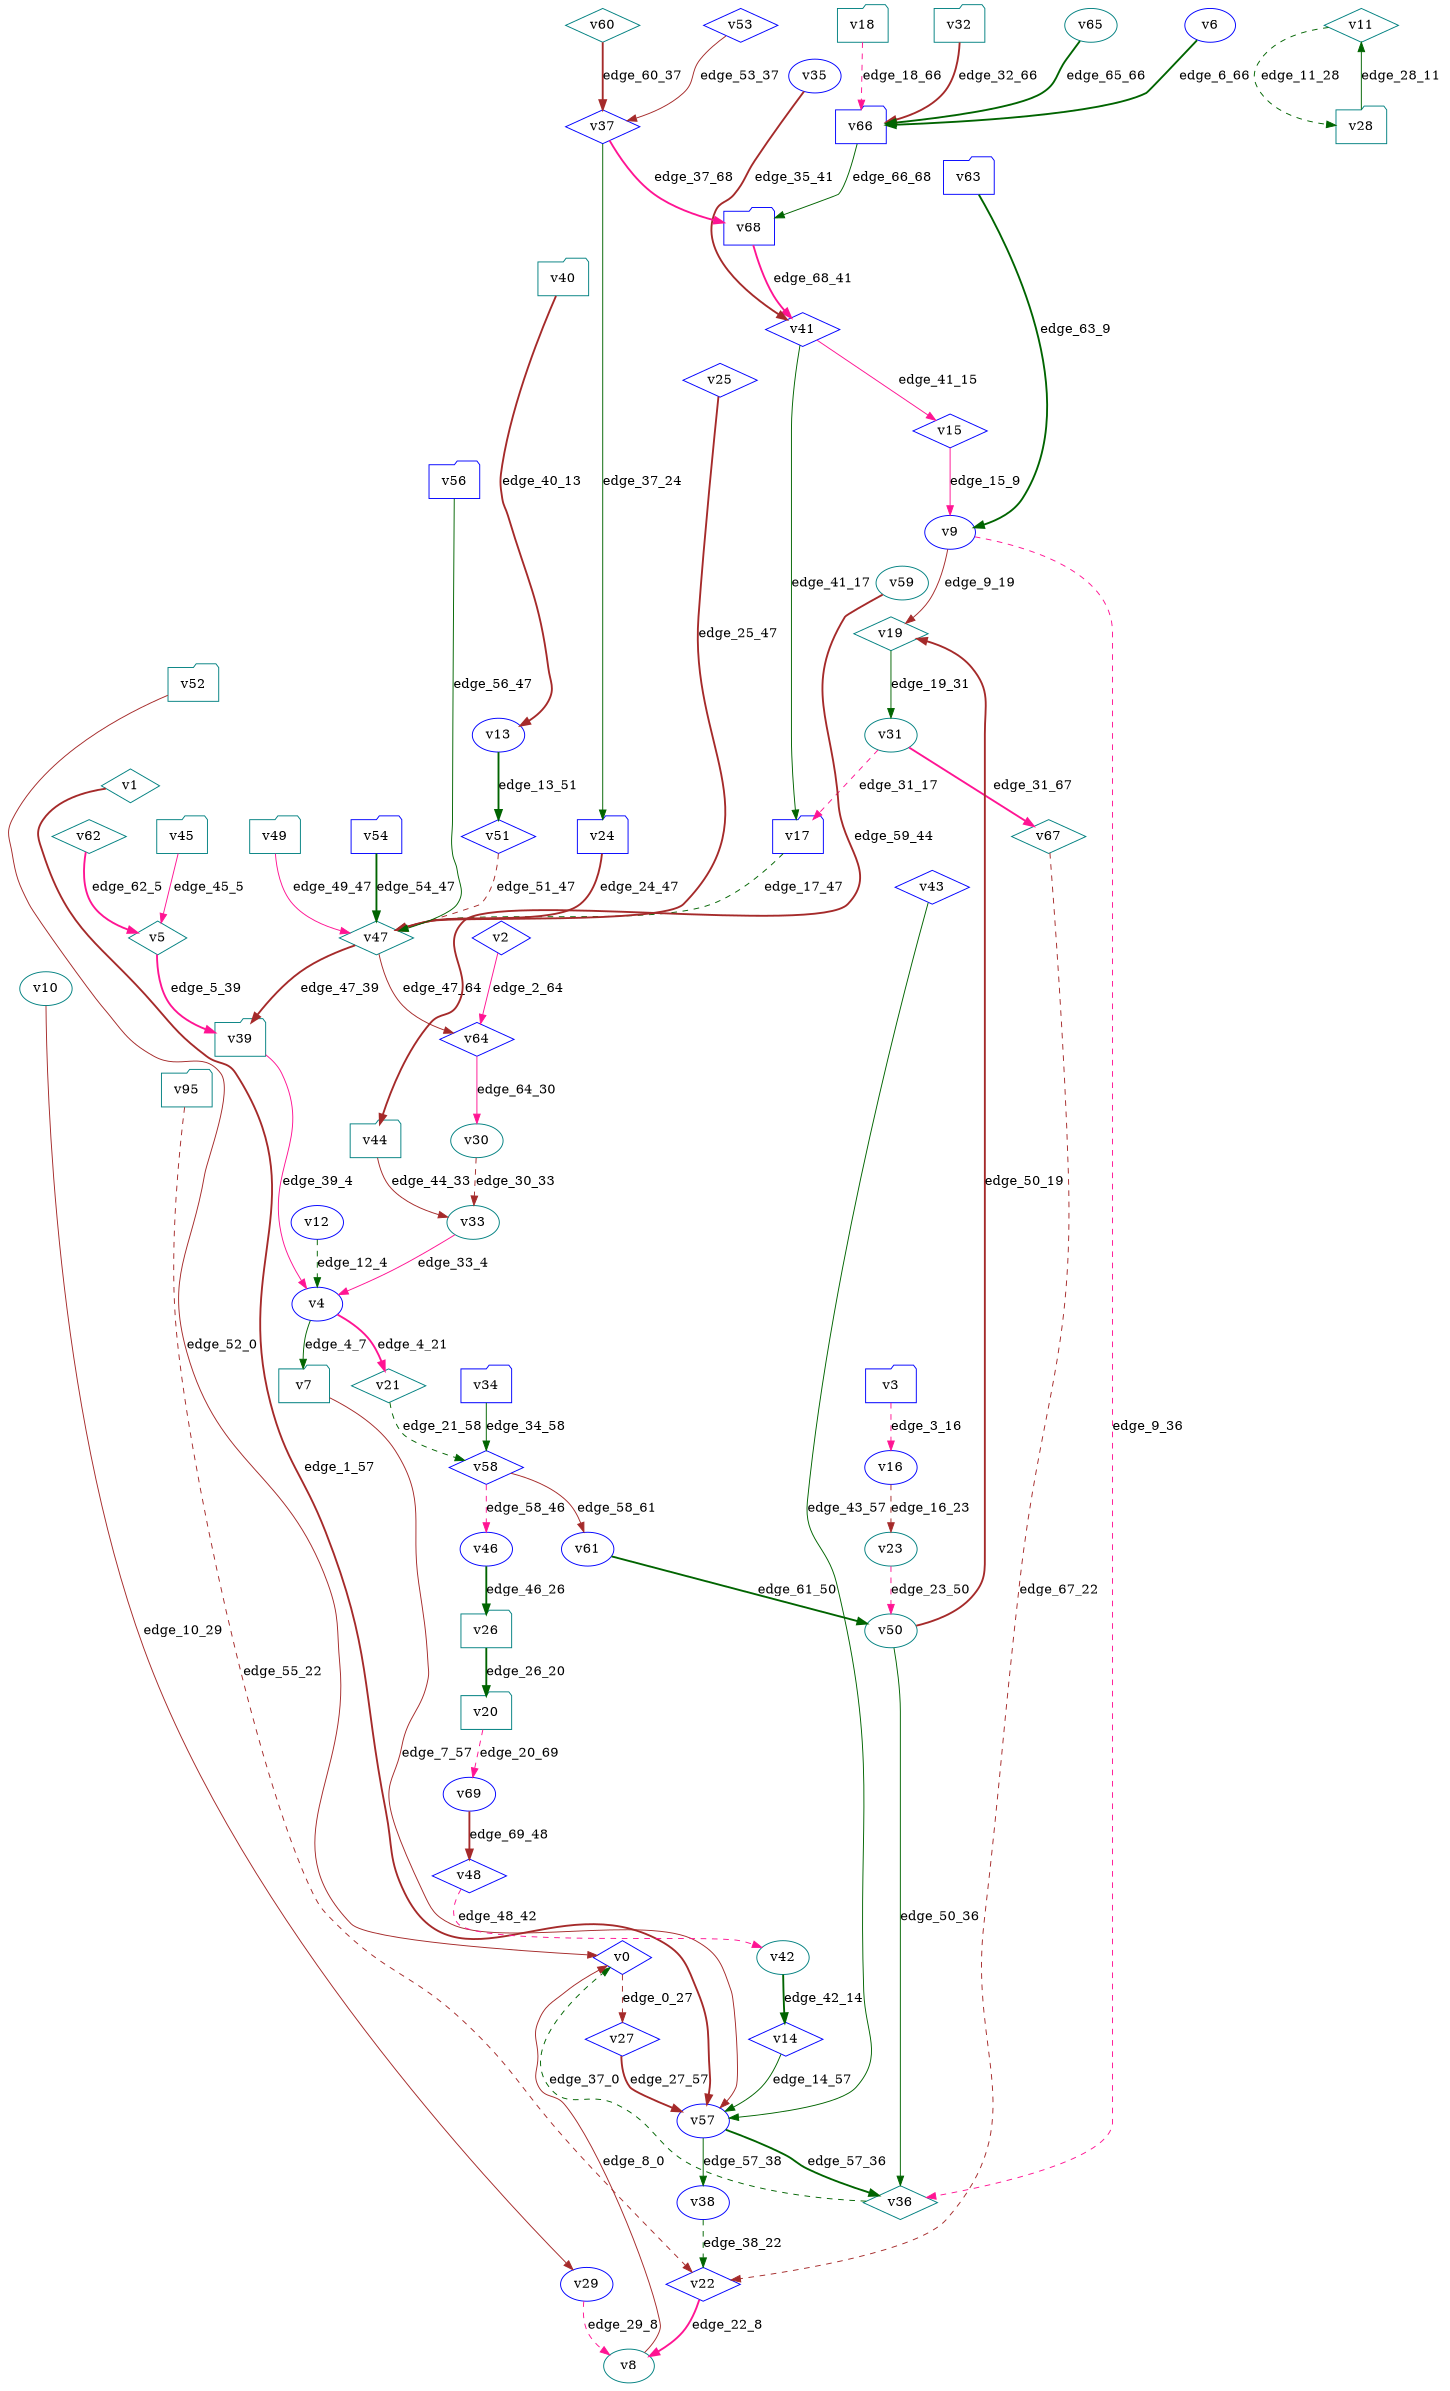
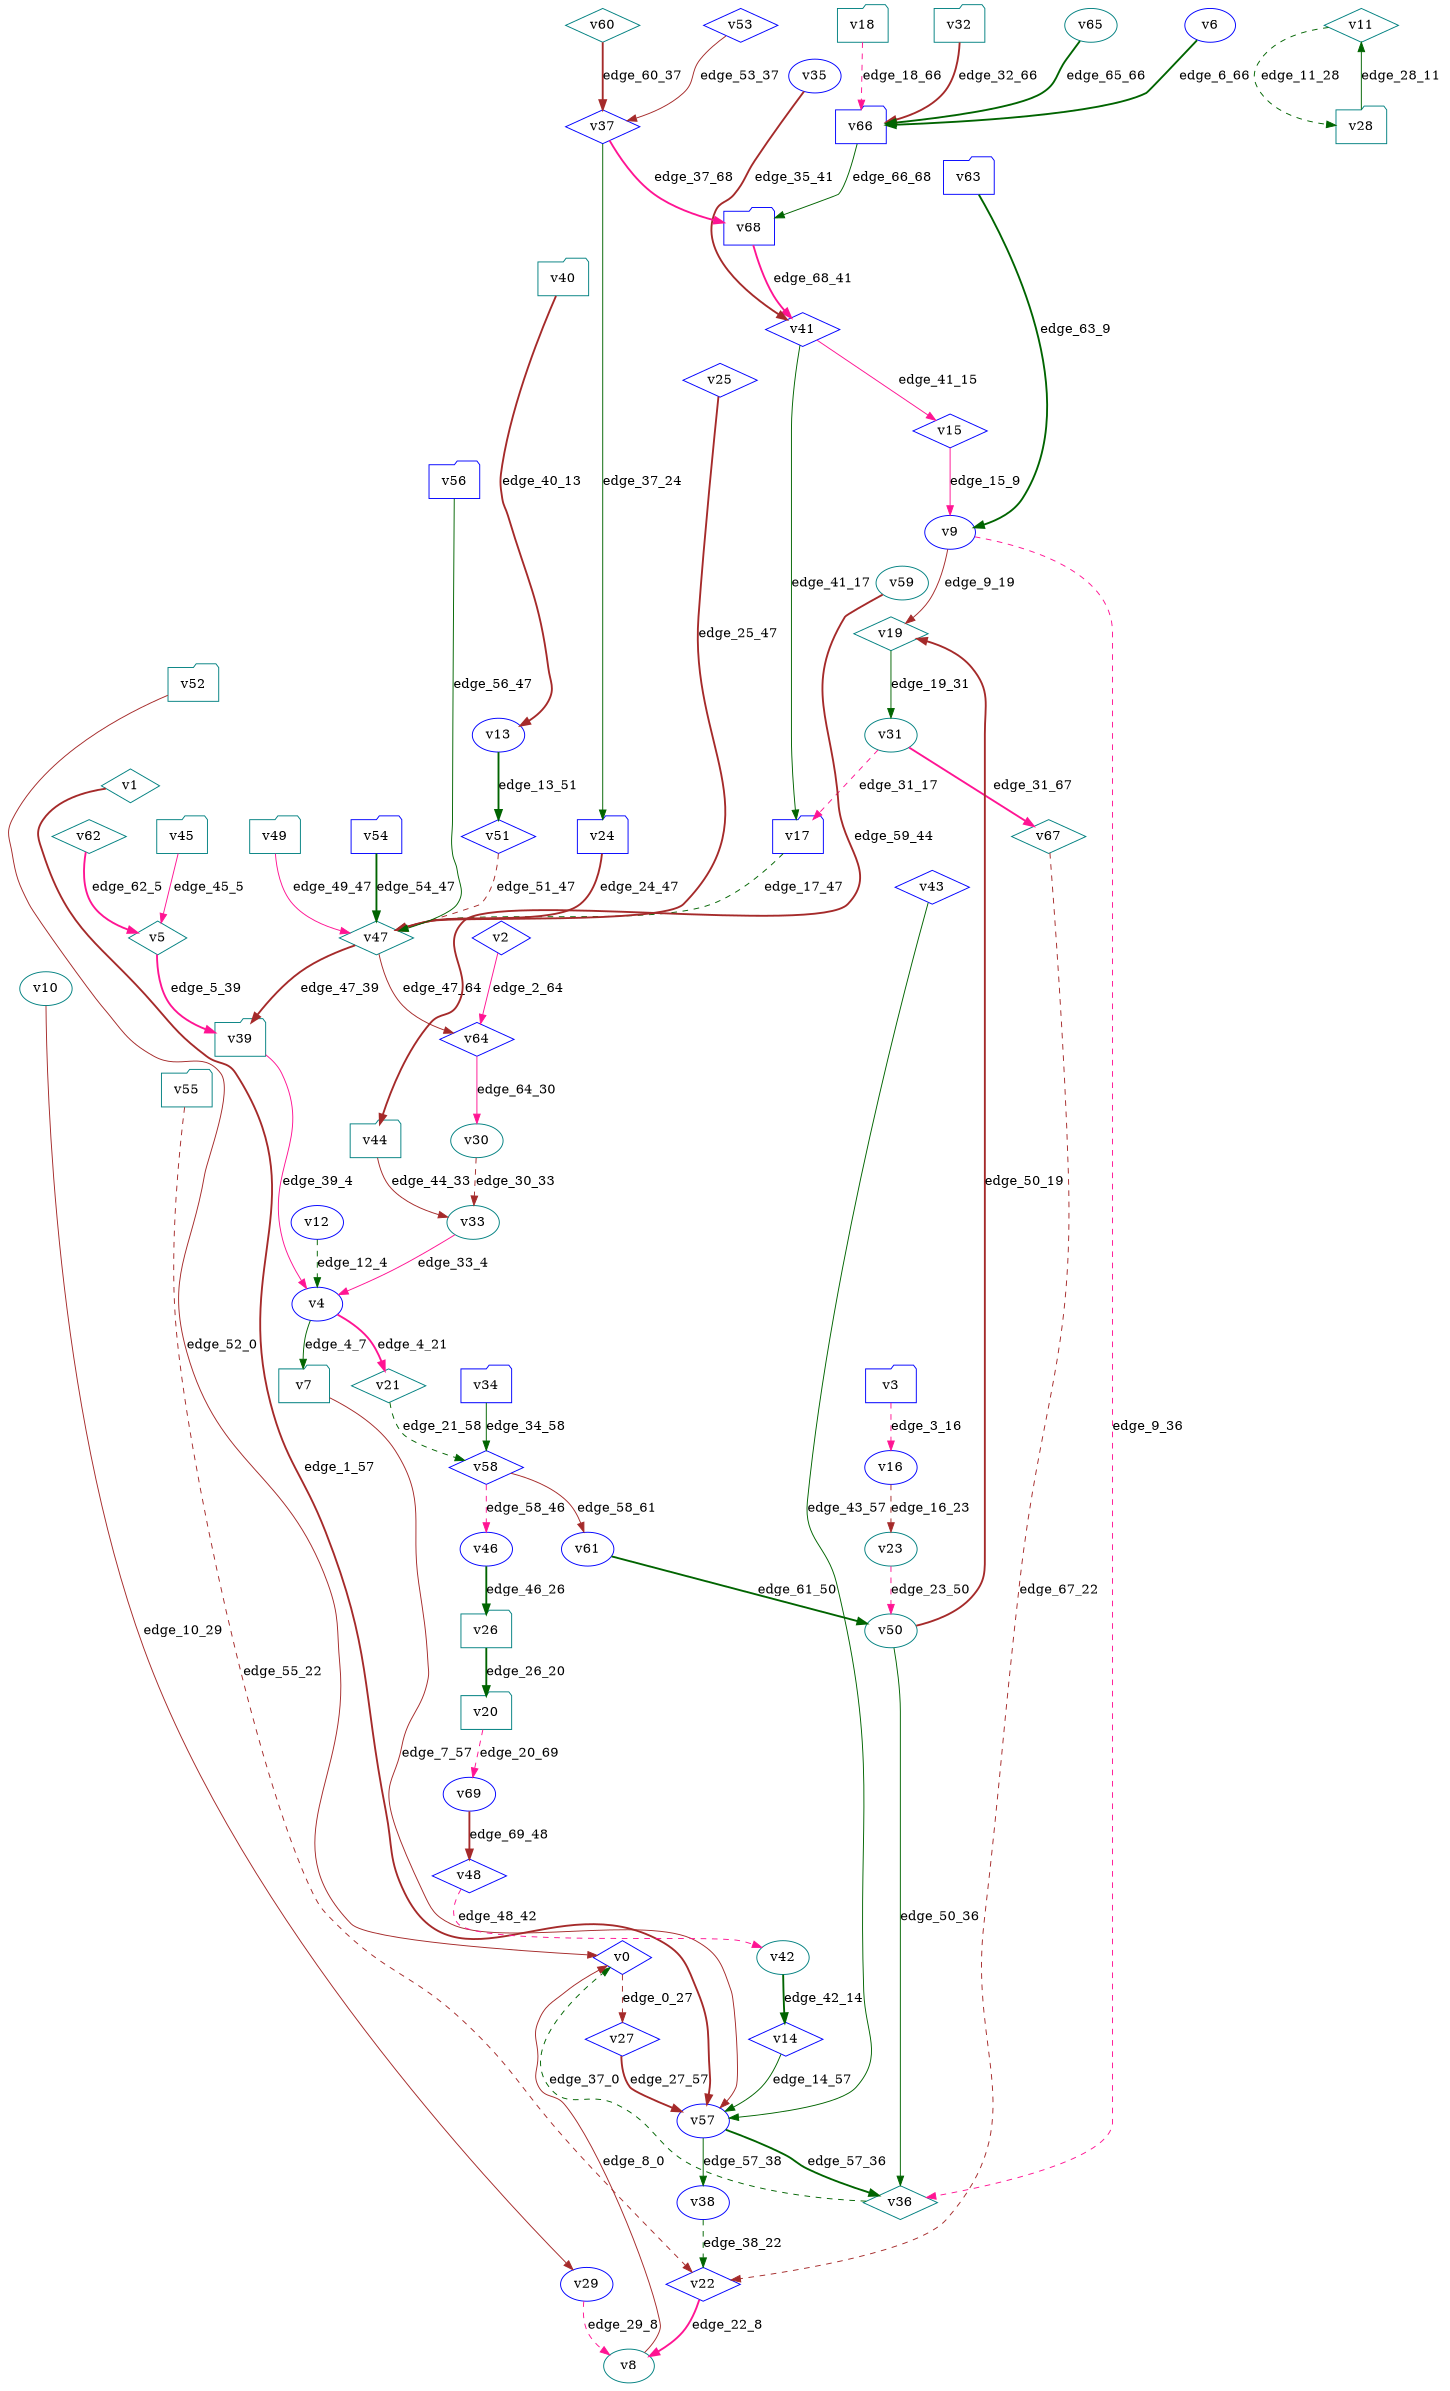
(187, 1090) -> (187, 1090)
